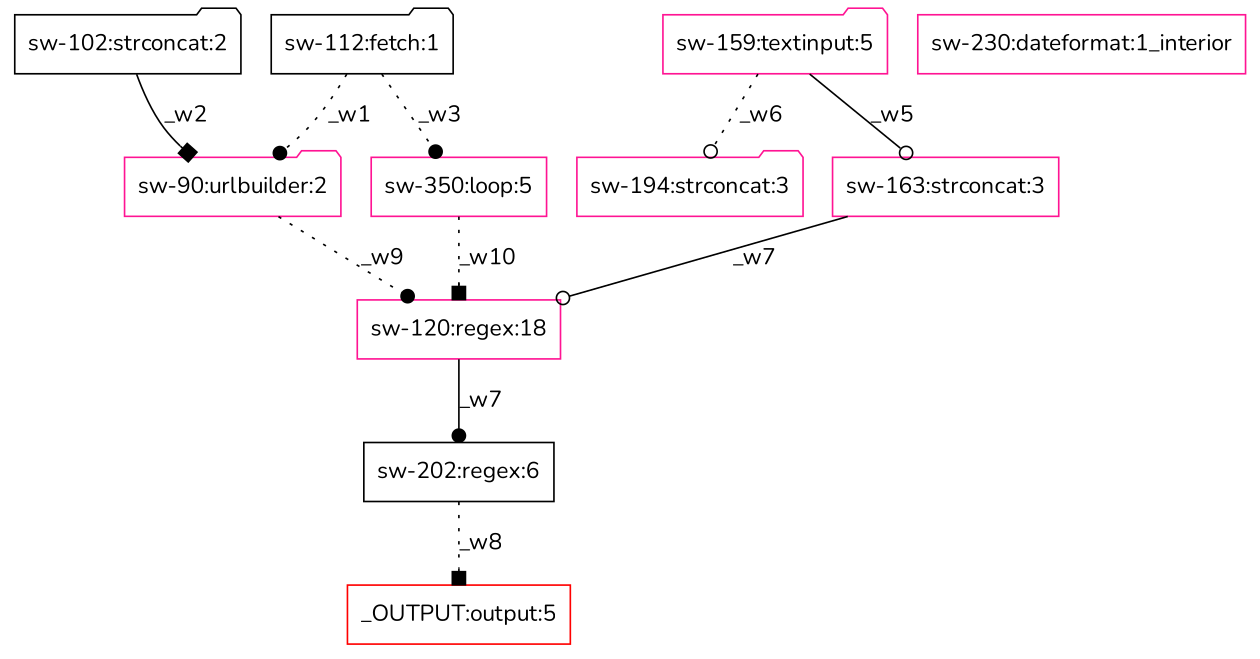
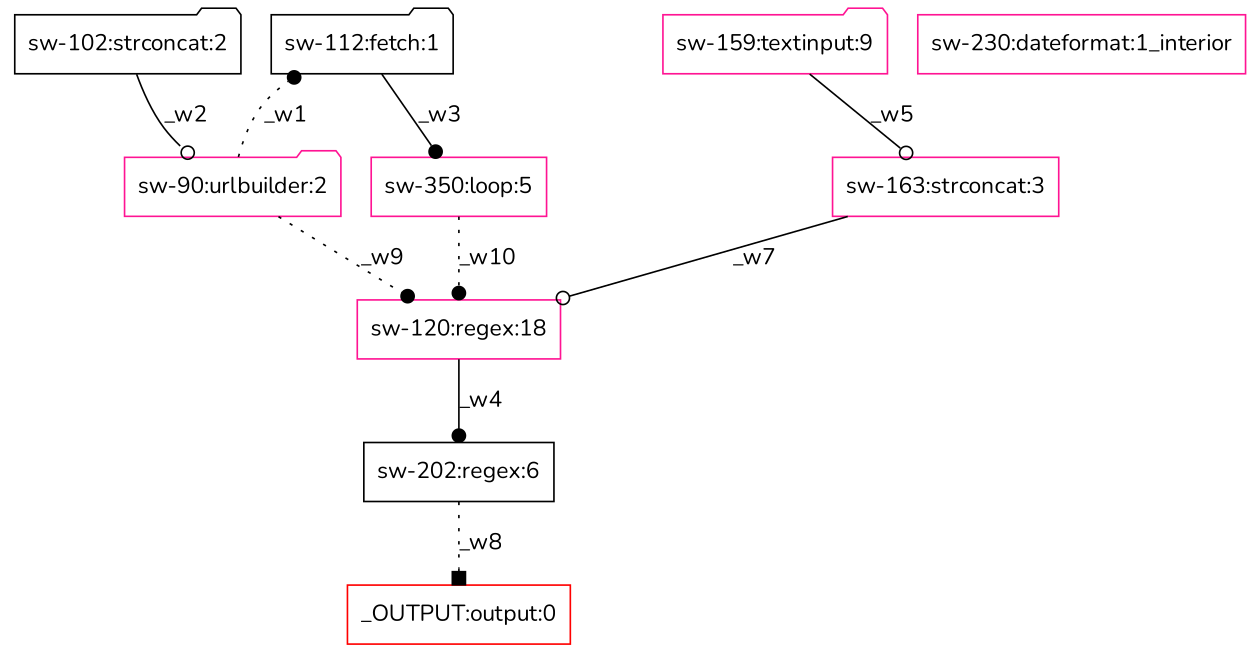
(775, 44) -> (775, 44)
(407, 110) -> (407, 110)
(154, 113) -> (154, 113)
(320, 114) -> (256, 114)
(690, 187) -> none
(459, 252) -> (459, 252)
(481, 401) -> (481, 401)
(459, 615) -> (459, 615)
